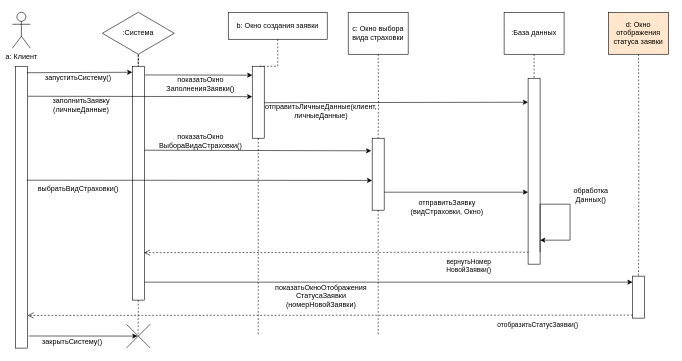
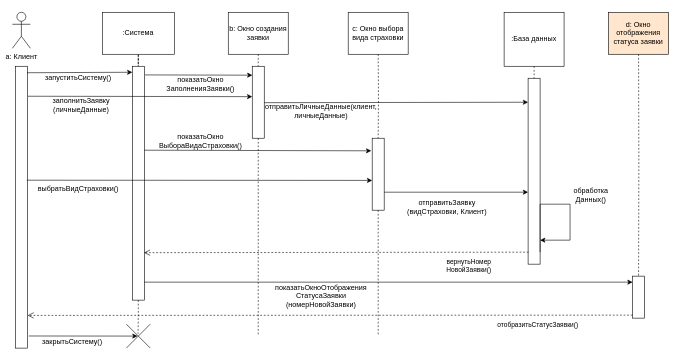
(278, 26) -> (258, 33)
(138, 33) -> (138, 33)
(534, 33) -> (534, 39)
(447, 207) -> (447, 207)
